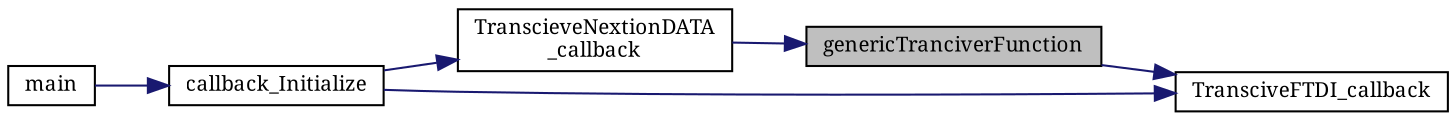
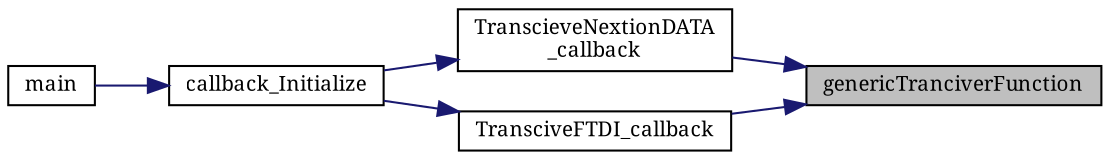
(1128, 68) -> (758, 110)
